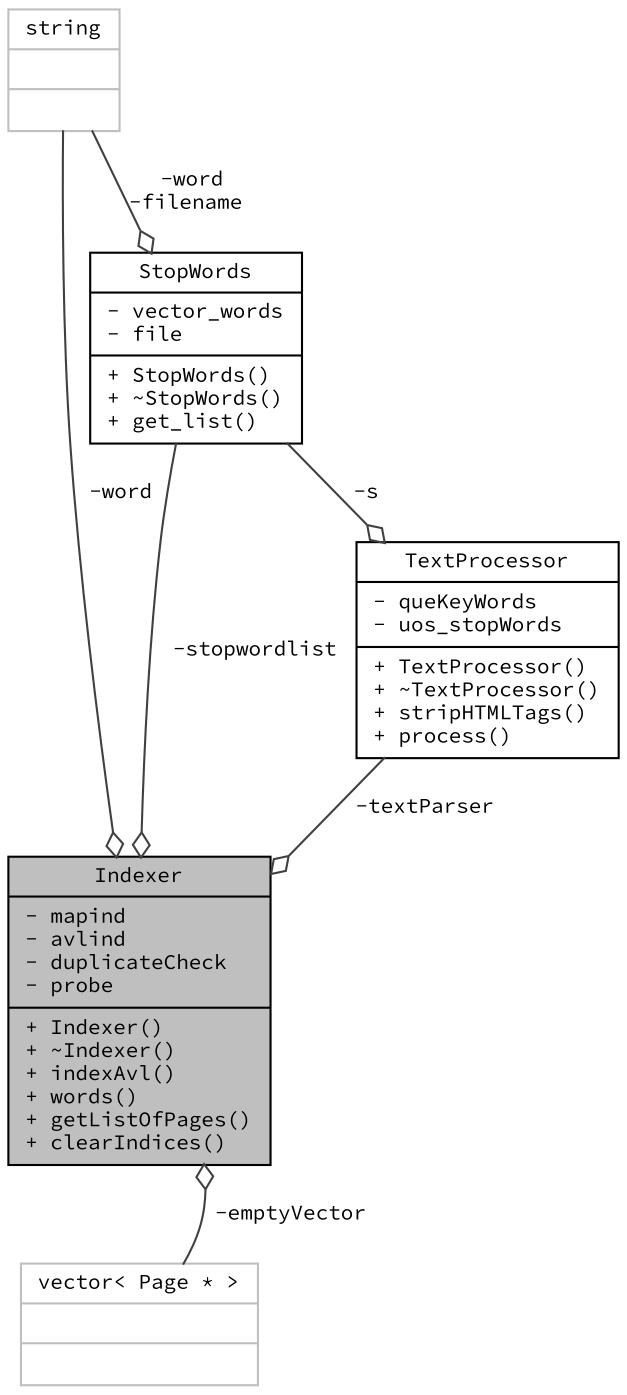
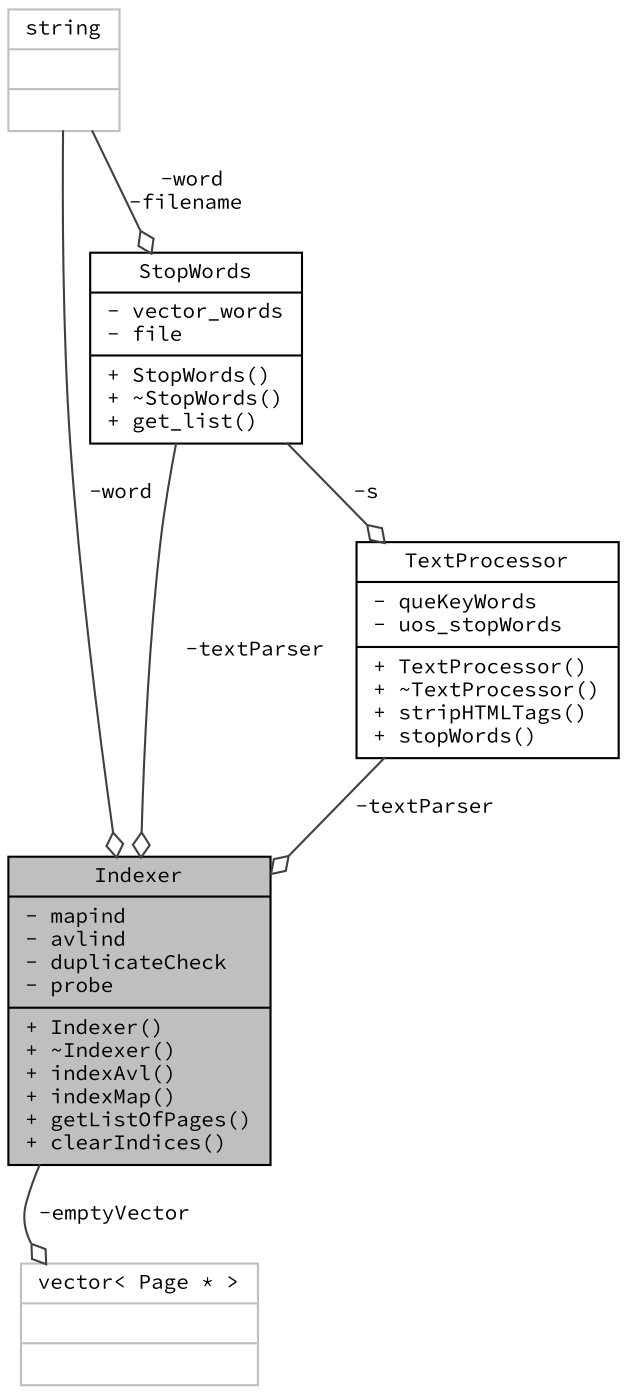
(250, 650) -> (250, 650)
(444, 736) -> (456, 736)
(83, 1097) -> (102, 1097)
(199, 1229) -> (26, 1203)
